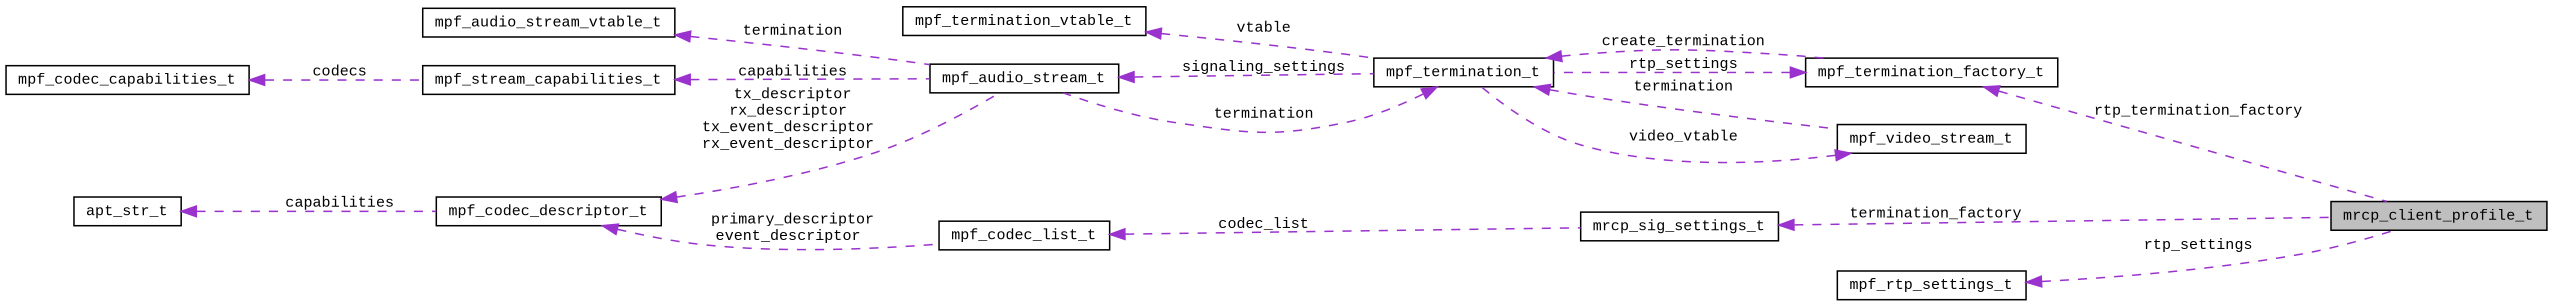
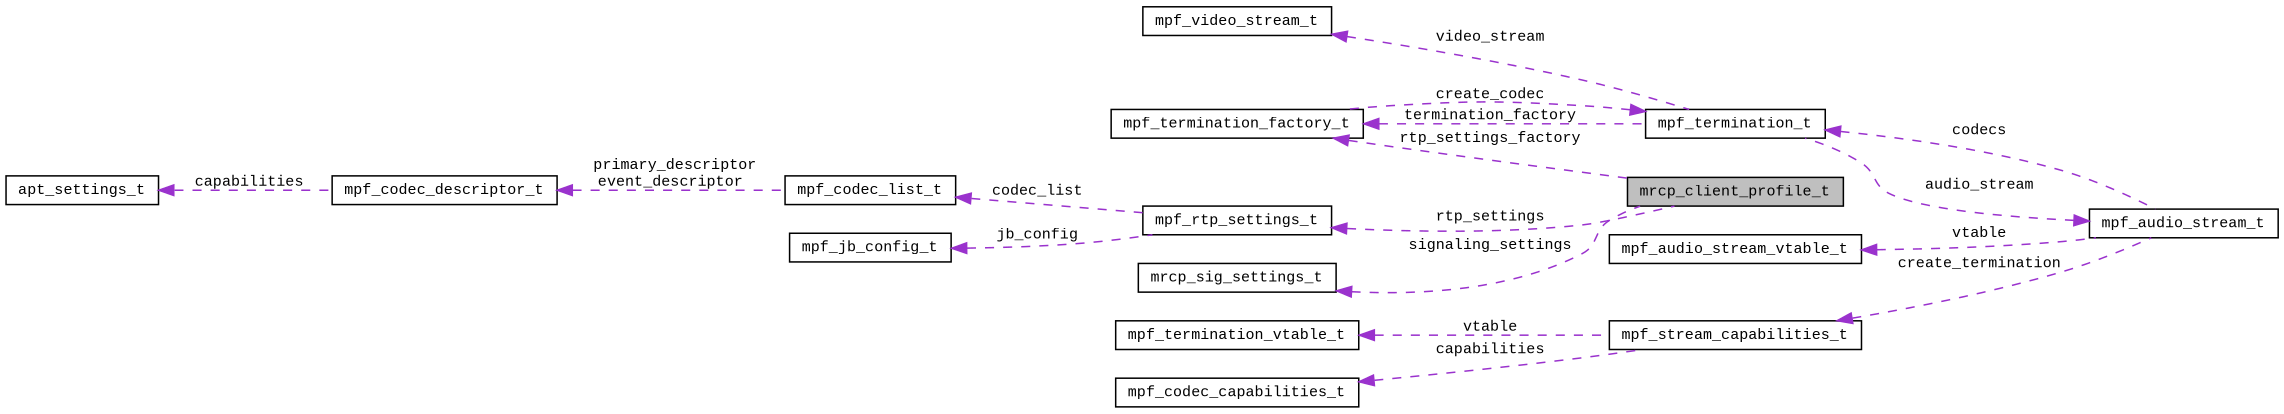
(789, 31) -> (1975, 233)
(1680, 42) -> (1486, 94)
(1267, 45) -> (1492, 335)
(1680, 64) -> (1486, 115)
(1260, 67) -> (1975, 185)
(336, 72) -> (1486, 350)
(789, 72) -> (1975, 263)
(1693, 111) -> none
(2194, 111) -> (1486, 138)
(1260, 114) -> (1975, 131)
(1680, 137) -> (1486, 37)
(844, 162) -> none
(128, 211) -> (82, 190)
(1932, 214) -> (1486, 245)
(1353, 231) -> (1057, 206)
none -> (870, 248)
